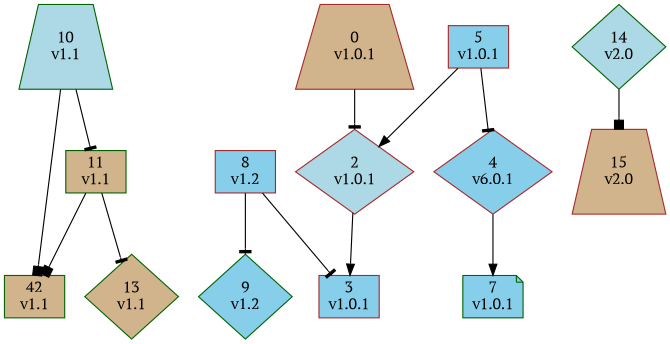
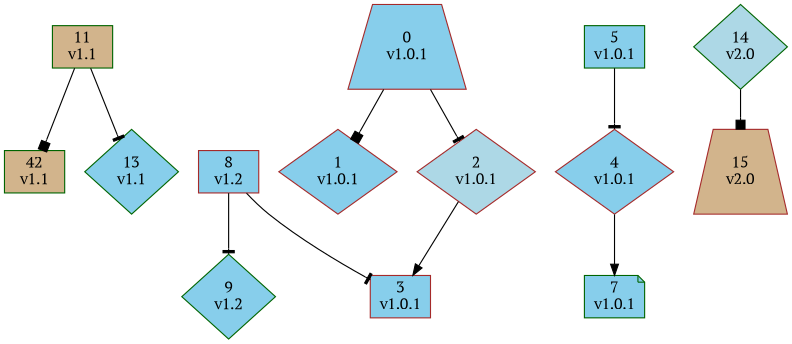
(66, 47) -> none
(355, 47) -> (407, 47)
(478, 47) -> (615, 47)
(422, 103) -> none
none -> (338, 172)
(493, 172) -> (615, 172)
(132, 297) -> (132, 172)
